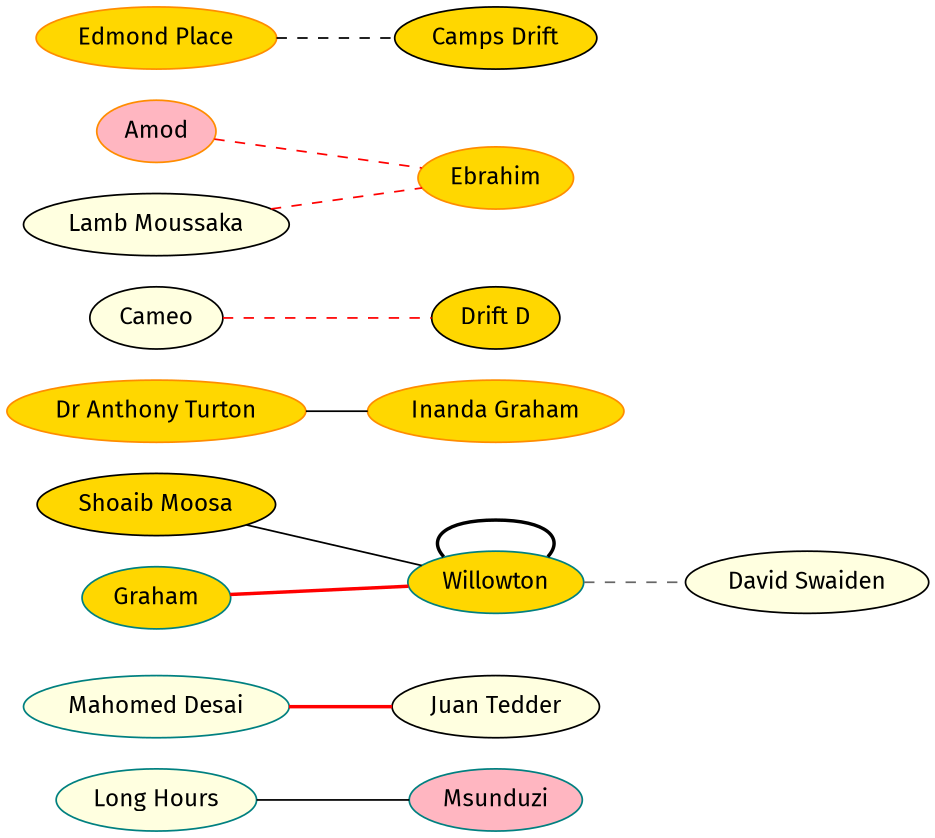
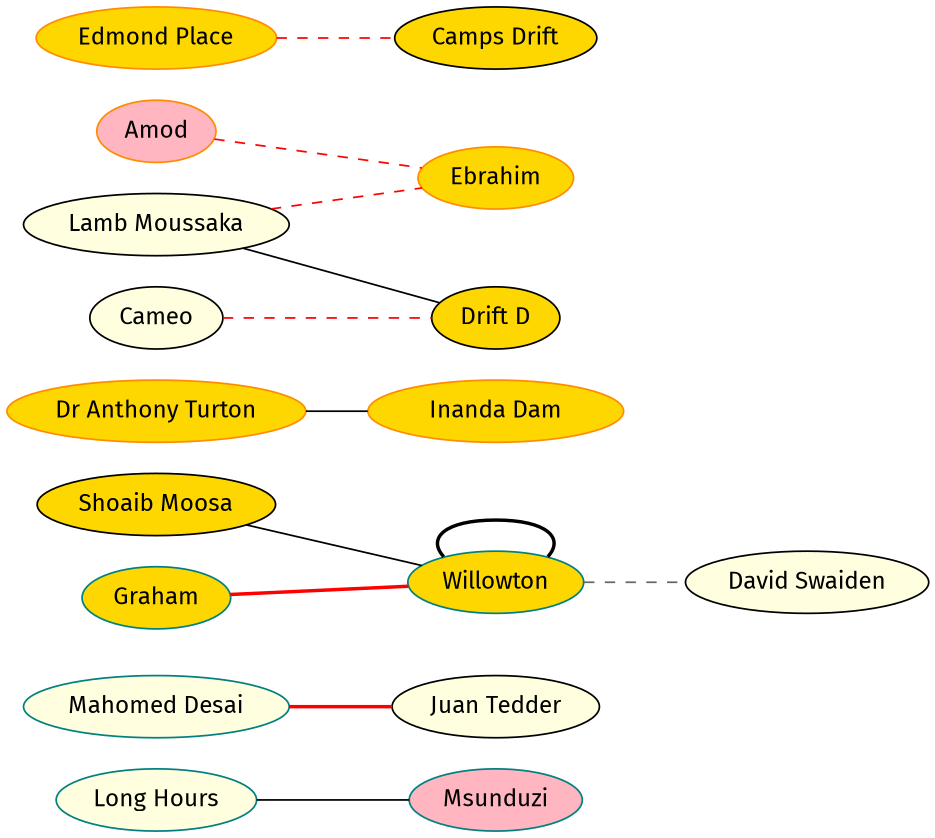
(335, 38) -> (335, 38)
none -> (341, 276)
(496, 411) -> (496, 411)
